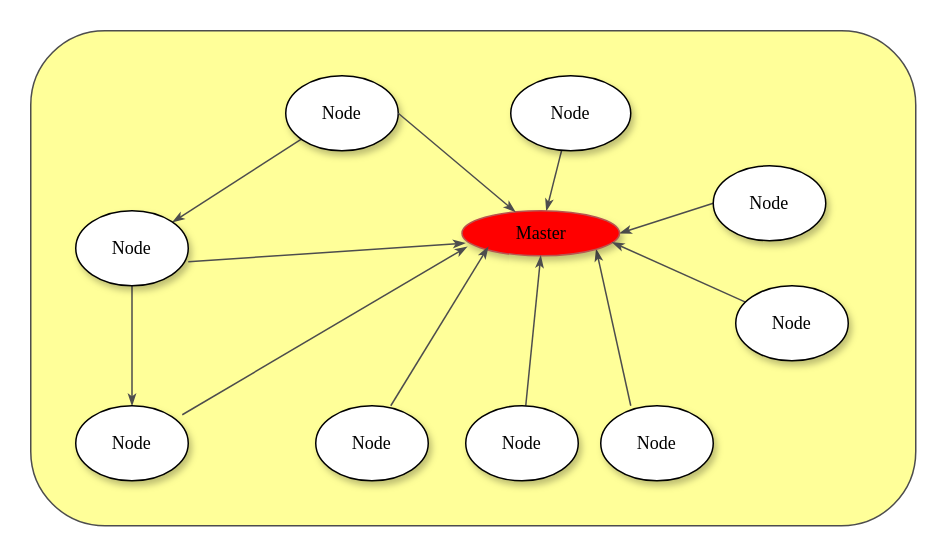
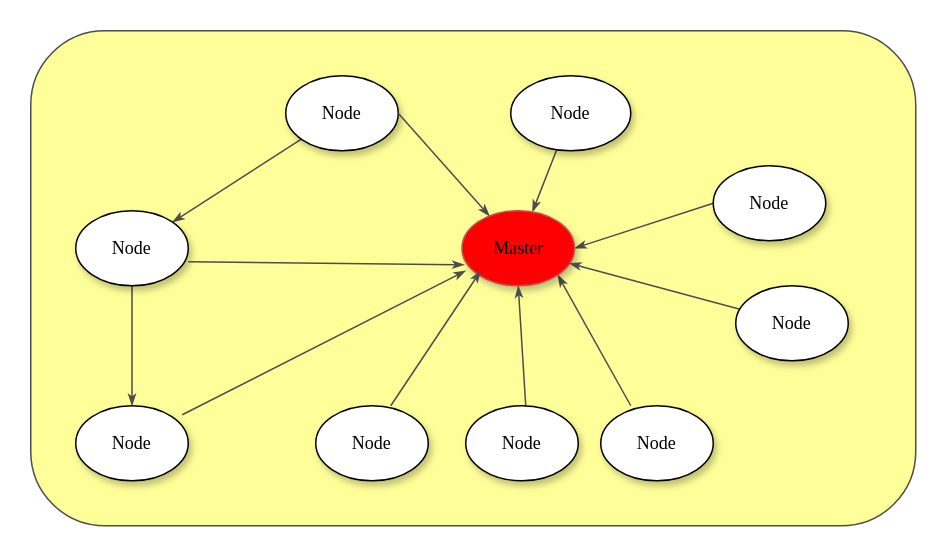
(541, 233) -> (518, 248)
